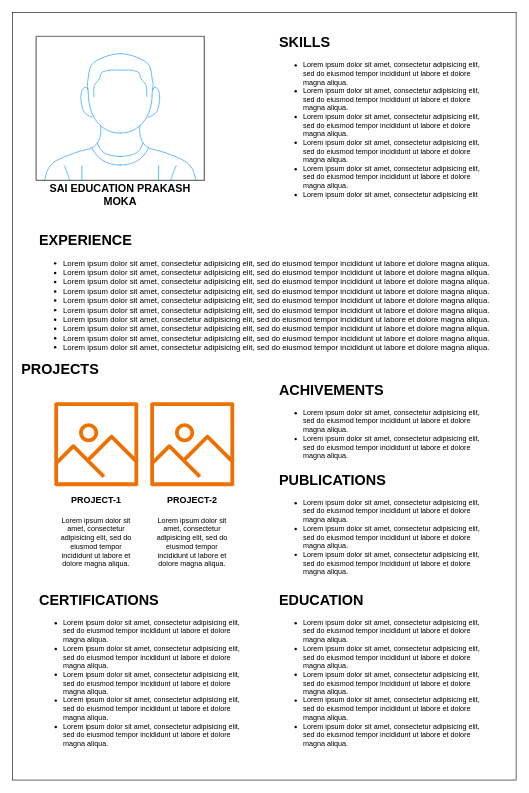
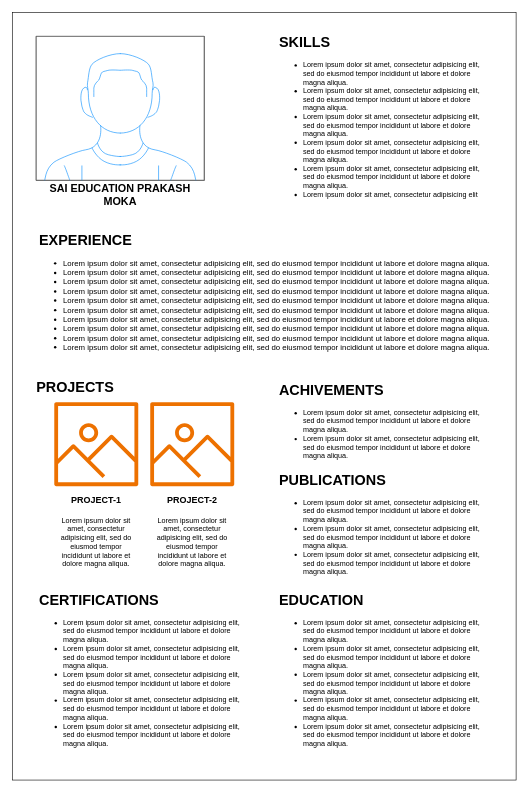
(60, 369) -> (75, 387)
